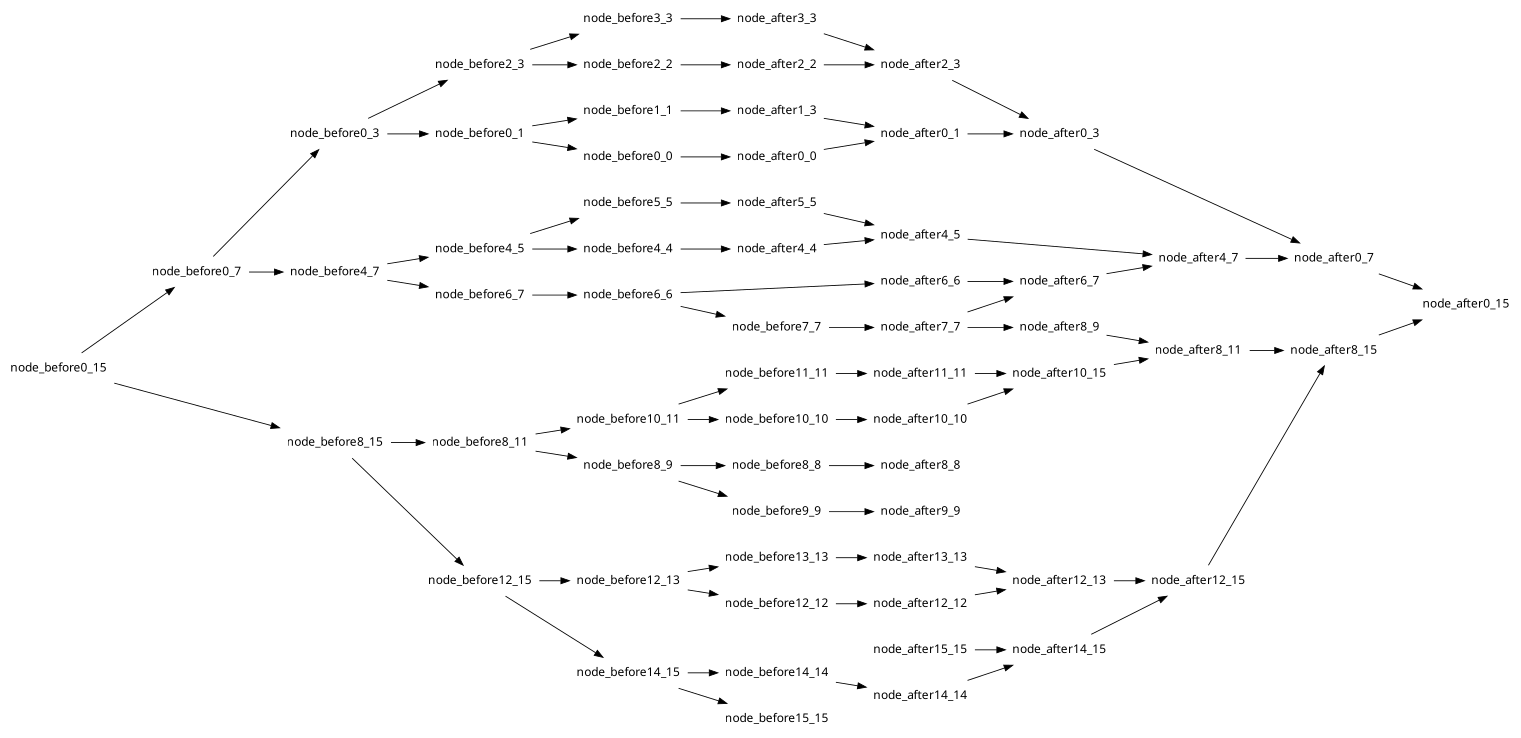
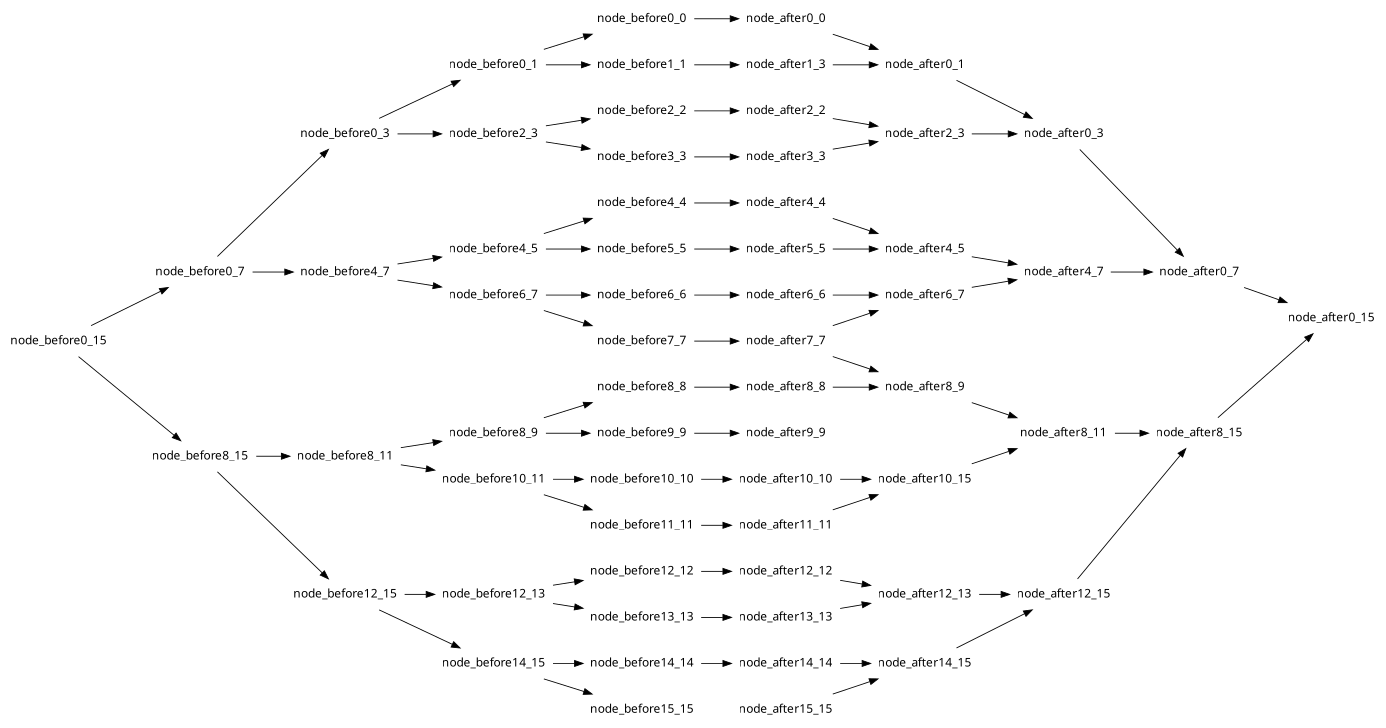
(698, 310) -> (564, 317)
none -> (851, 387)
